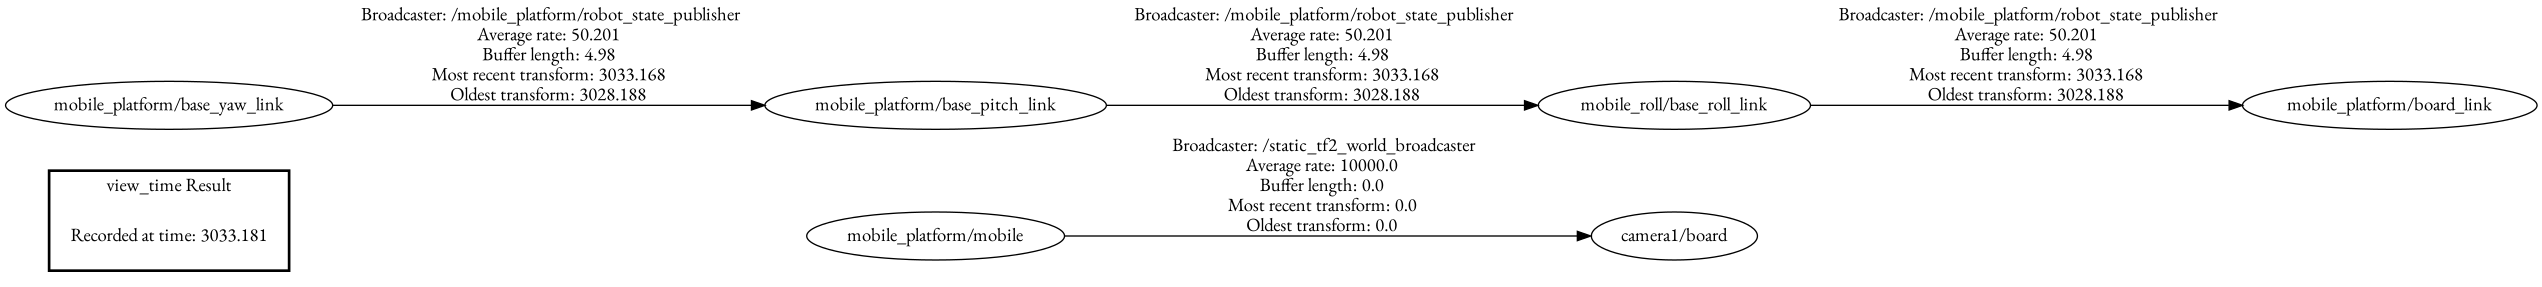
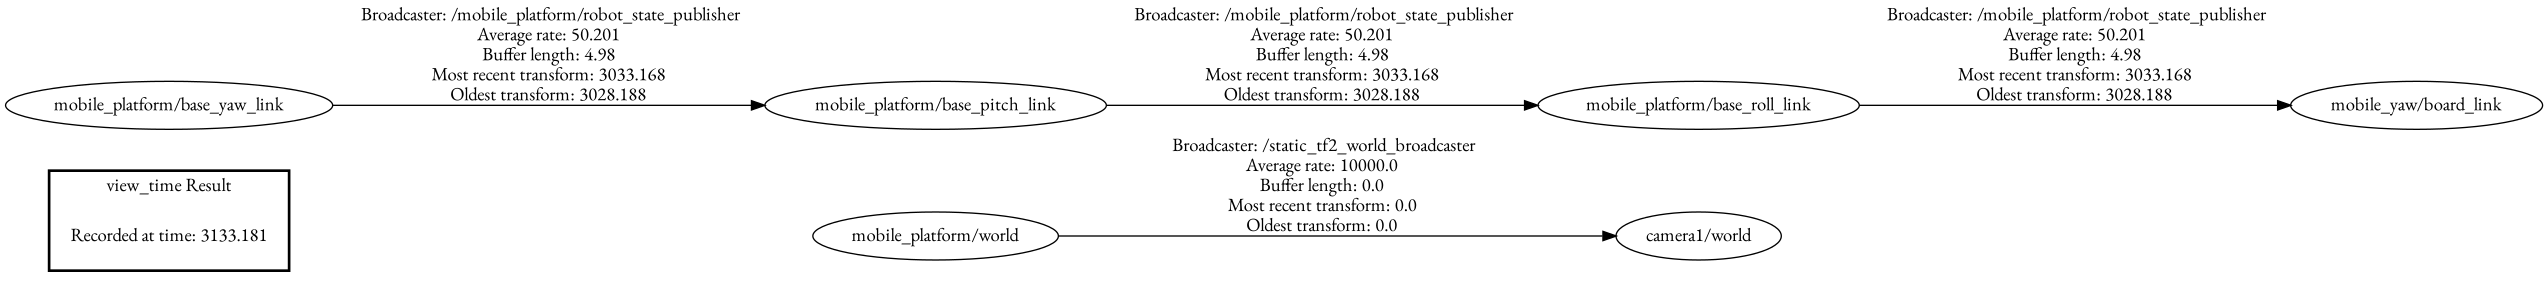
(1674, 105) -> (1699, 105)
(2390, 105) -> (2417, 105)
(169, 236) -> (169, 236)
(936, 236) -> (936, 236)
(1674, 236) -> (1699, 236)
